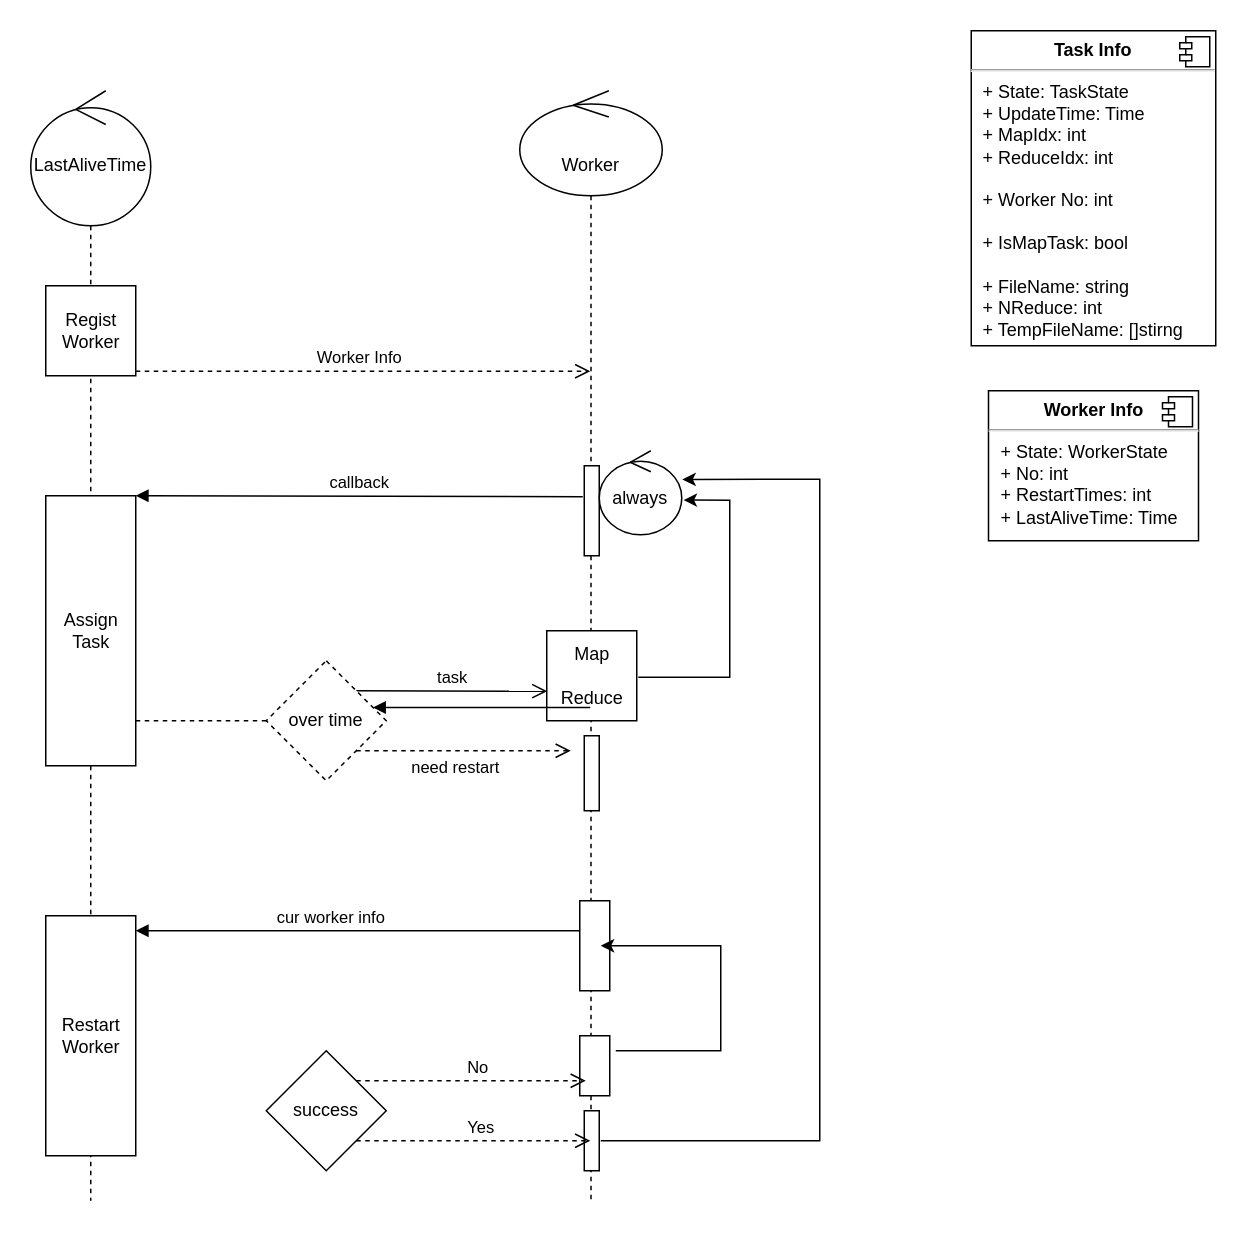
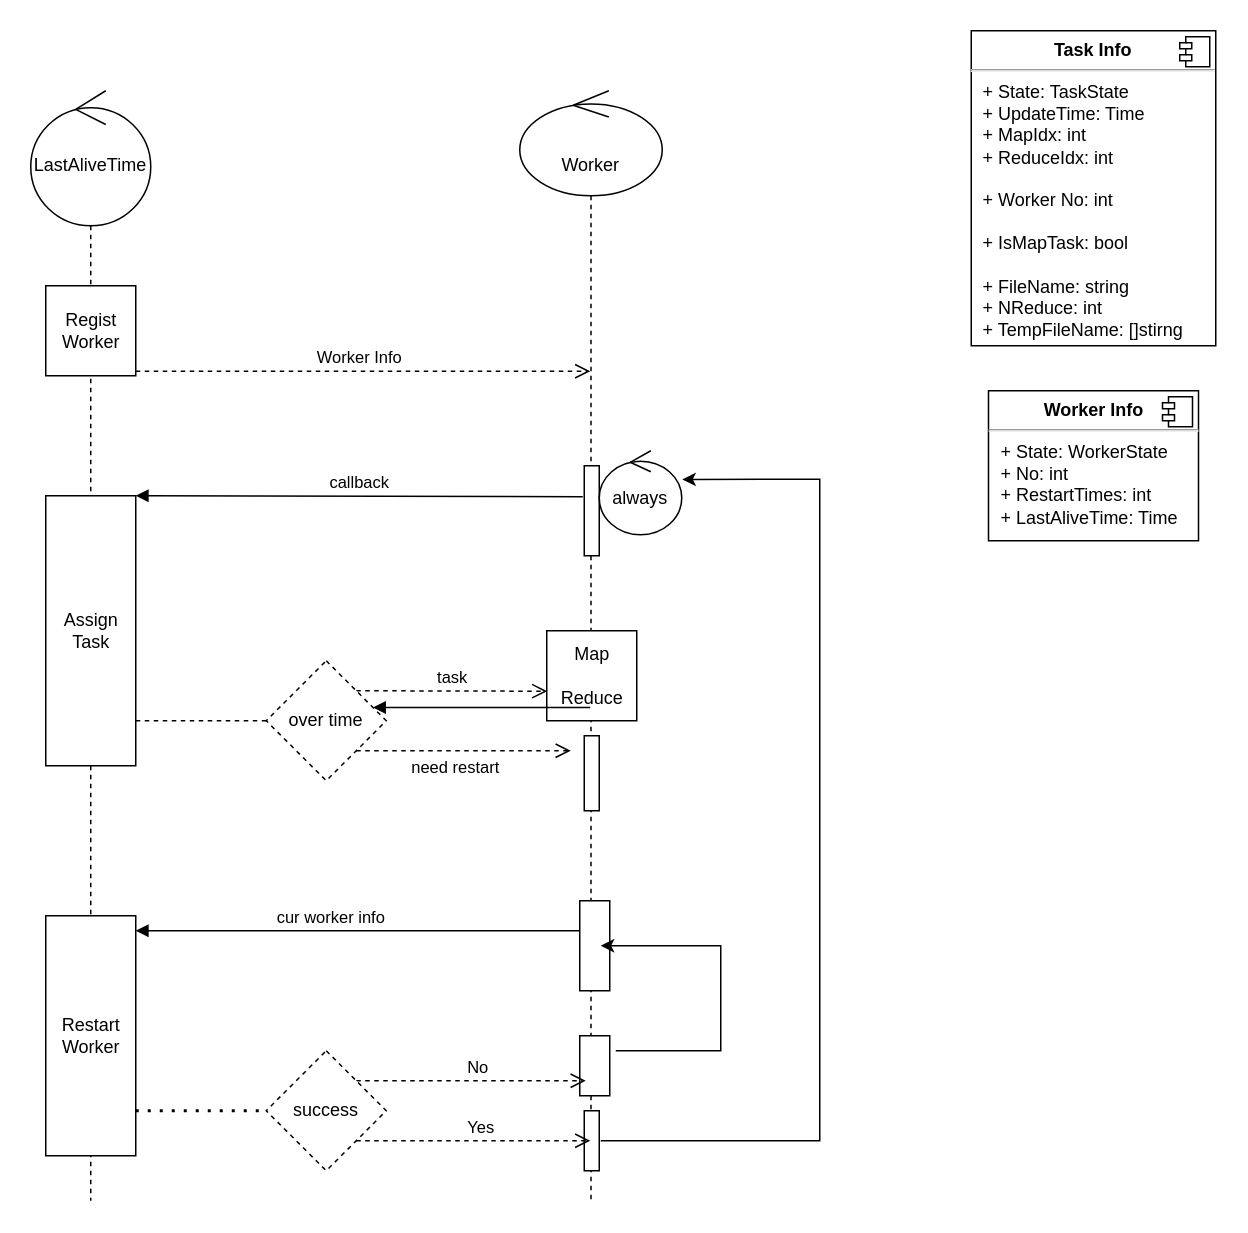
(730, 616) -> none
(452, 691) -> (452, 691)
none -> (200, 1111)
(326, 1111) -> (326, 1111)
